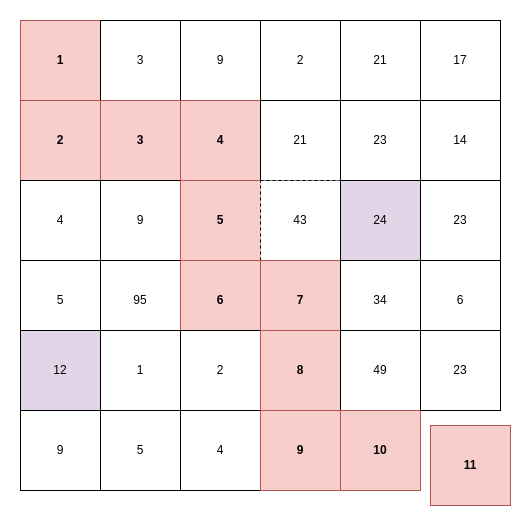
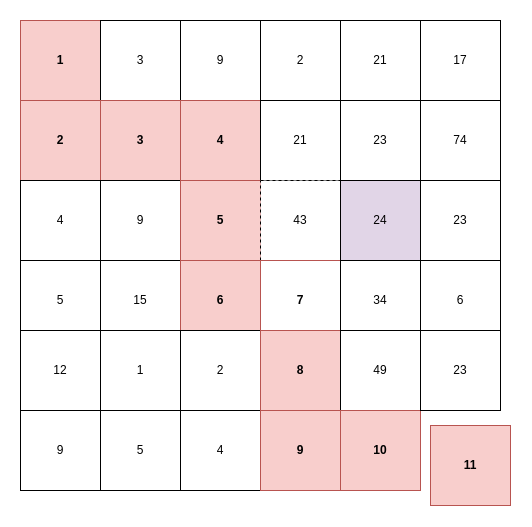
(461, 141) -> (461, 141)
(141, 301) -> (141, 301)
(301, 301) -> (301, 301)
(61, 371) -> (61, 371)
